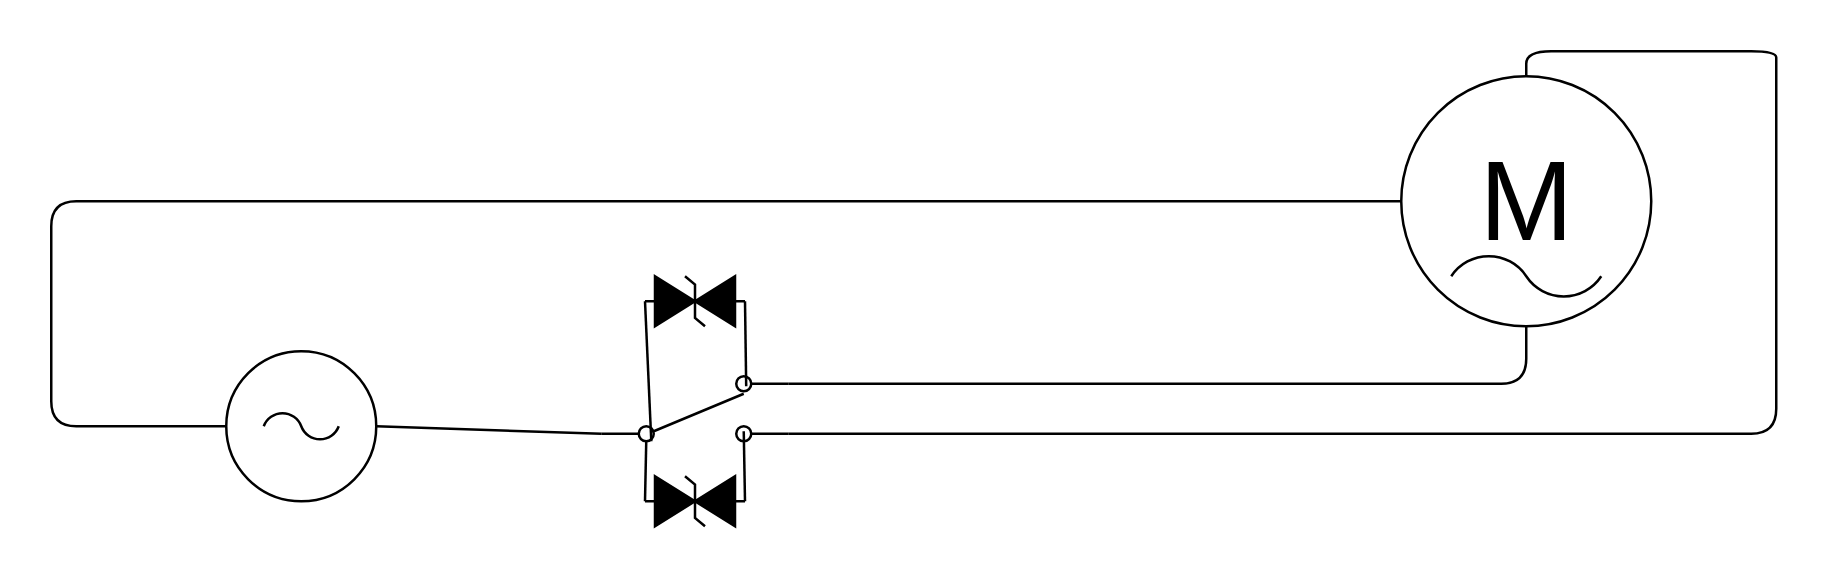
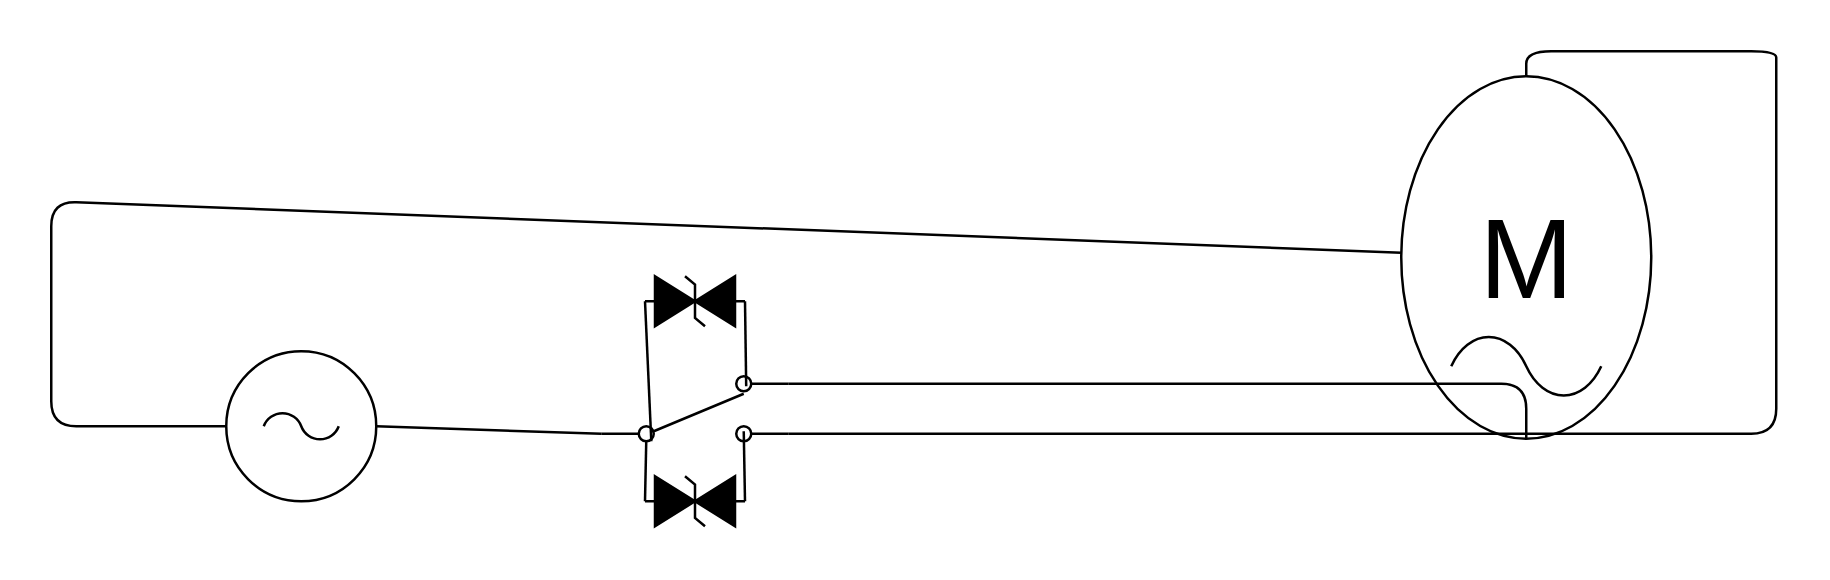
(1526, 201) -> (1526, 258)
